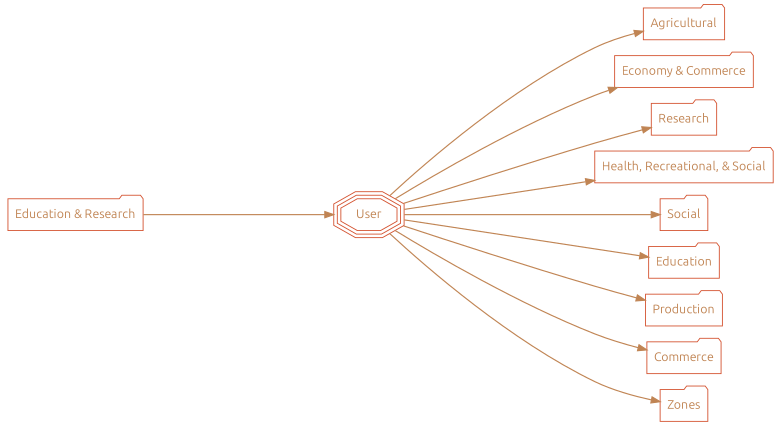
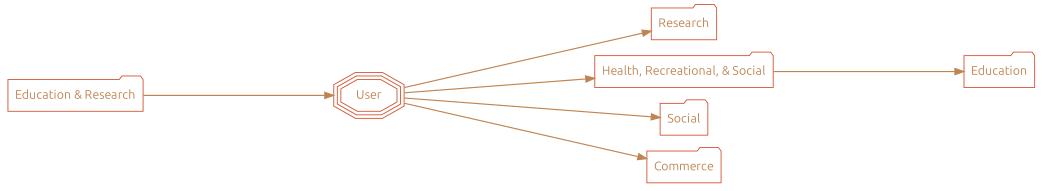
(684, 24) -> none
(684, 72) -> none
(522, 238) -> (864, 72)
(684, 310) -> none
(684, 405) -> none
